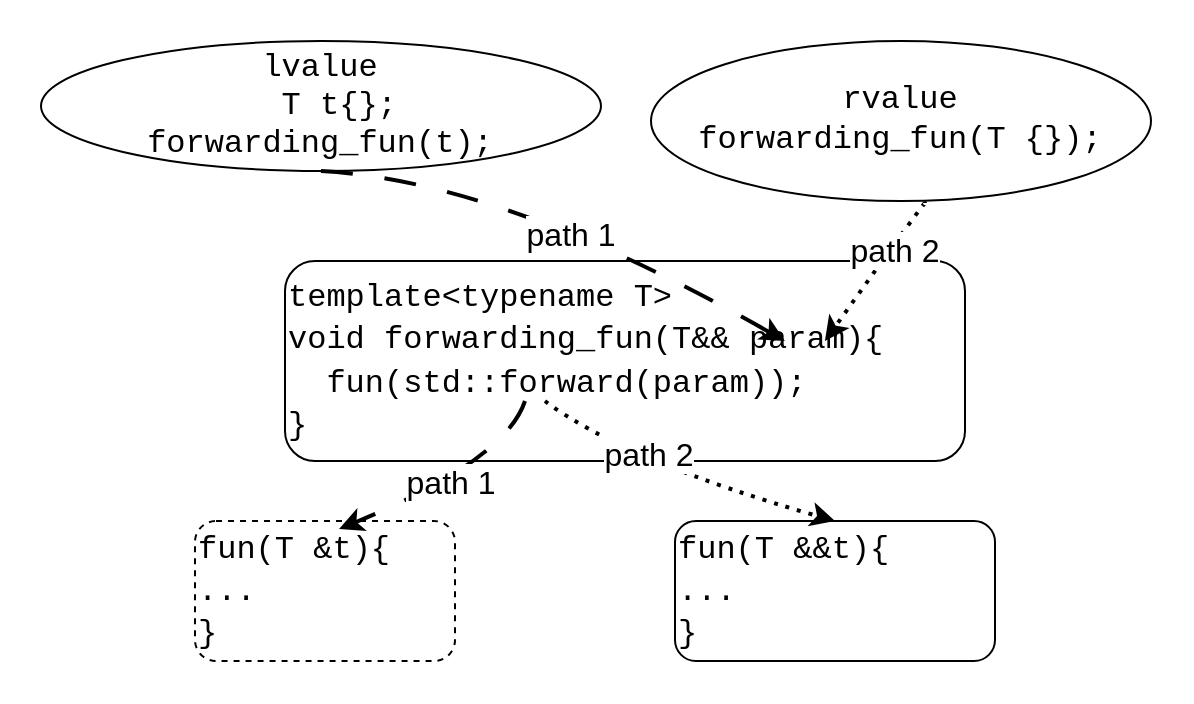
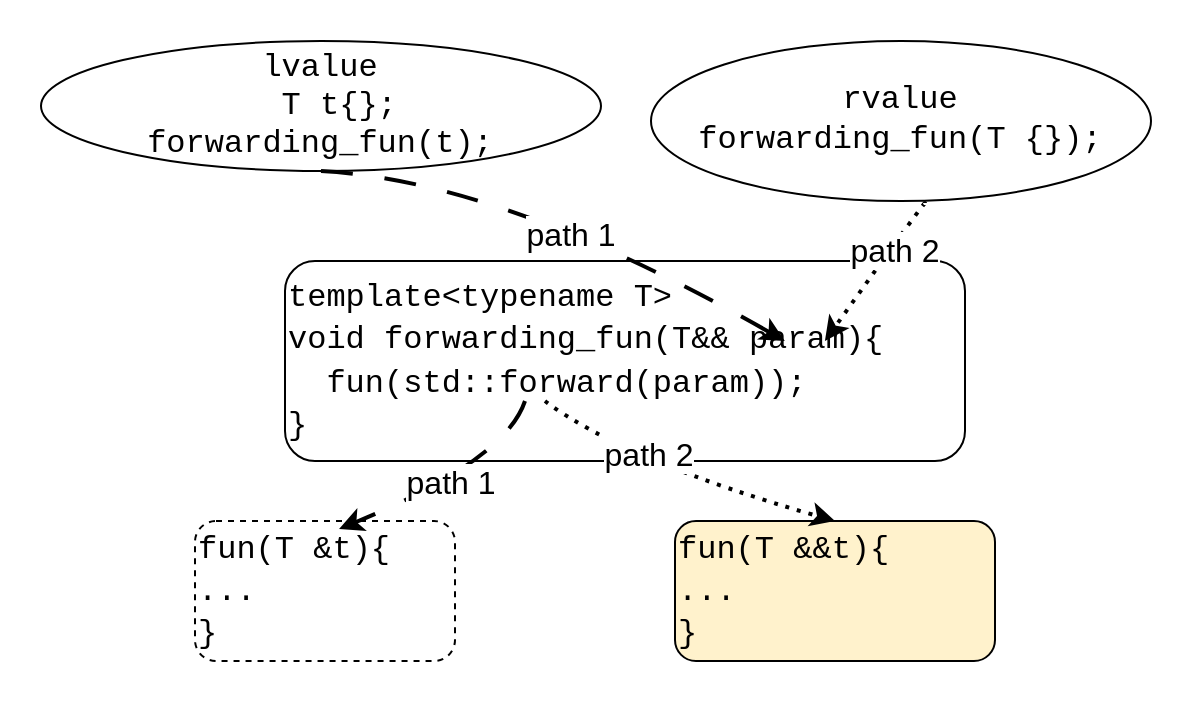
(835, 591) -> (835, 591)
